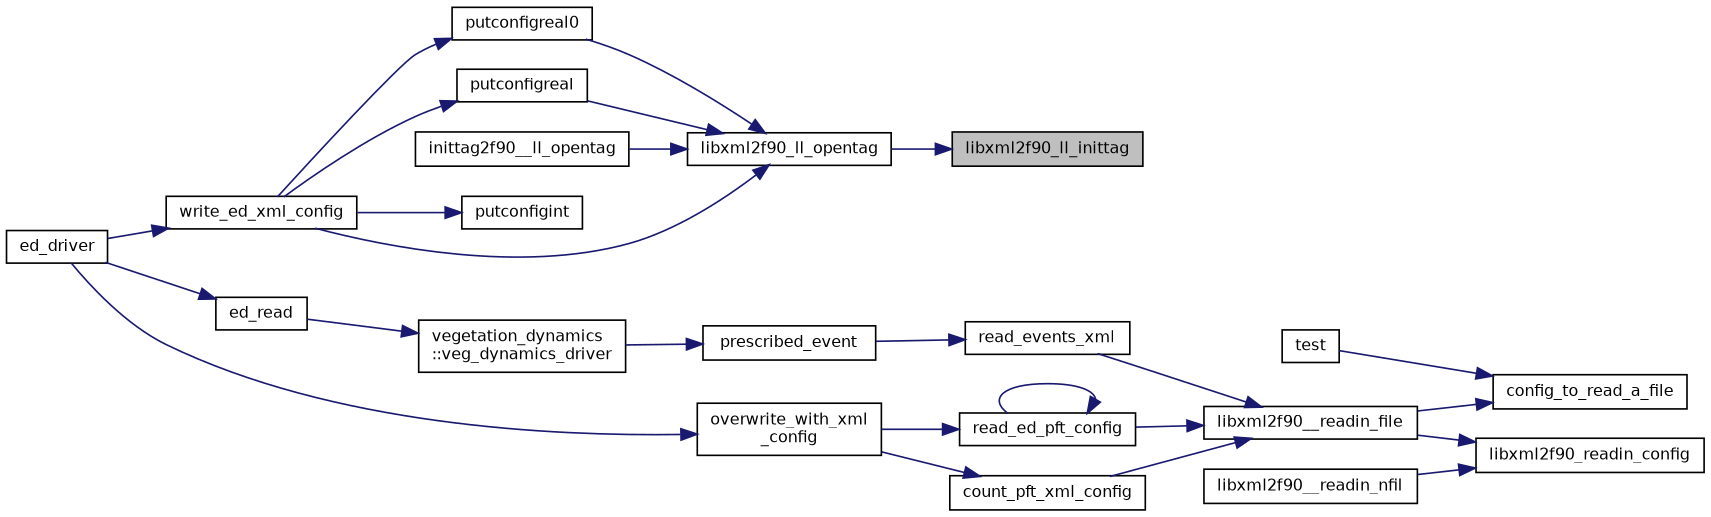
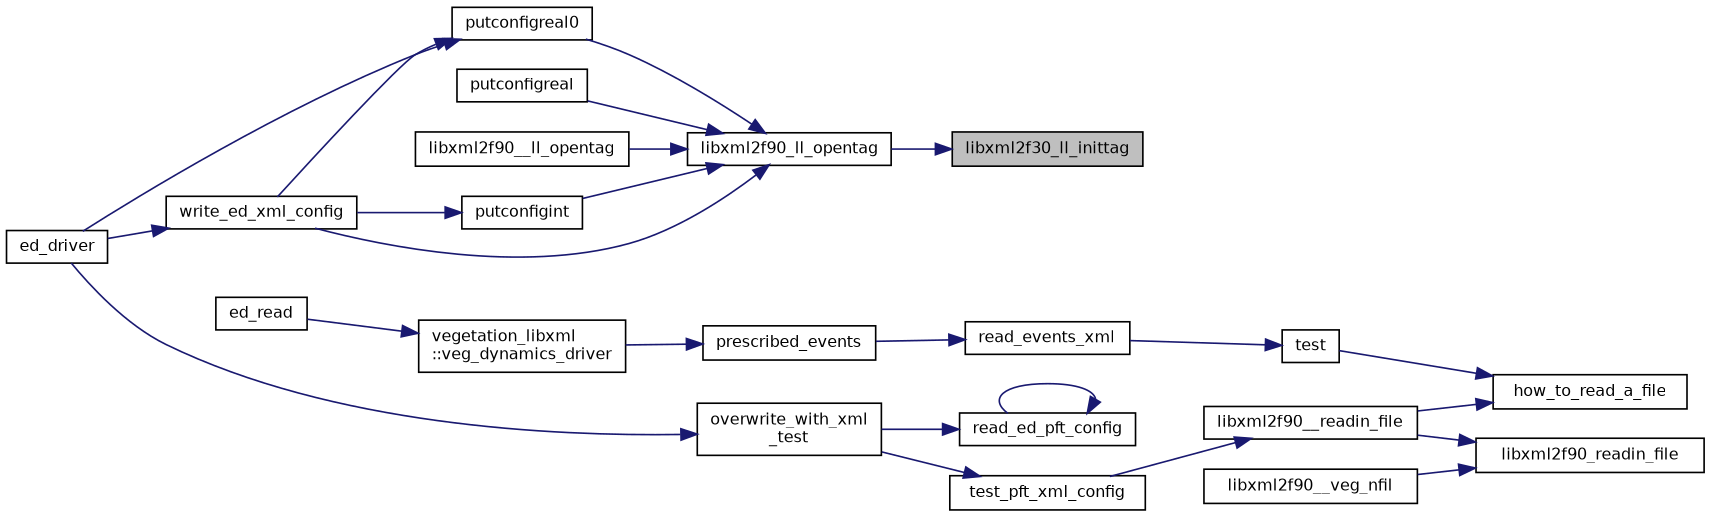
(360, 146) -> none
(522, 149) -> (522, 149)
(1048, 149) -> (1048, 149)
none -> (645, 183)
(153, 278) -> (259, 128)
(789, 343) -> (789, 343)
(522, 346) -> (522, 346)
(1172, 378) -> (1198, 343)
(1590, 392) -> (1590, 392)
(1161, 426) -> none
(789, 429) -> (789, 429)
(1590, 455) -> (1590, 455)
(1311, 486) -> (1311, 486)
(1048, 493) -> (1048, 493)
